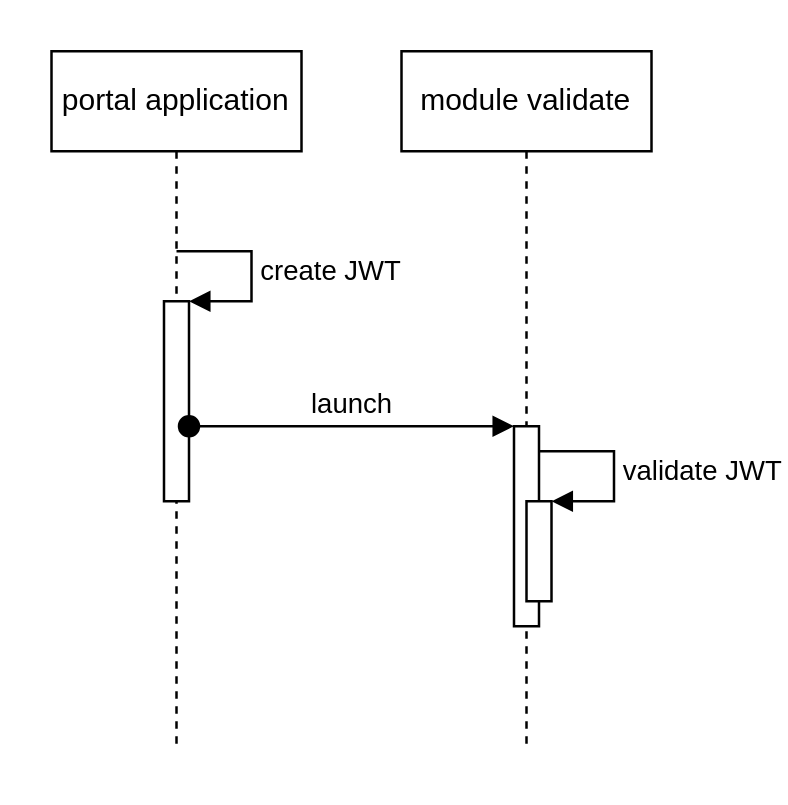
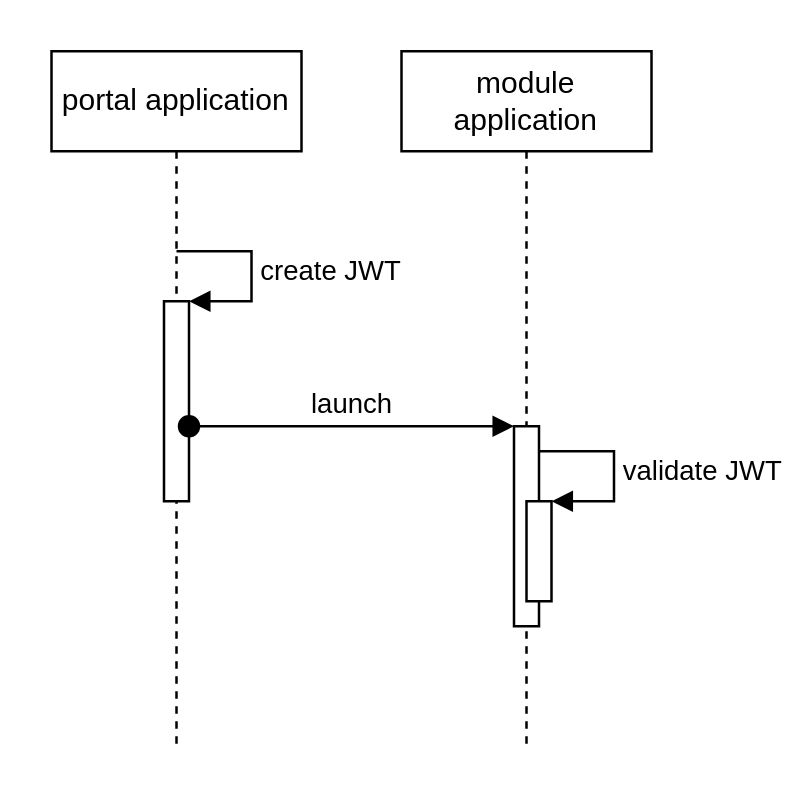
(526, 101) -> (526, 101)
